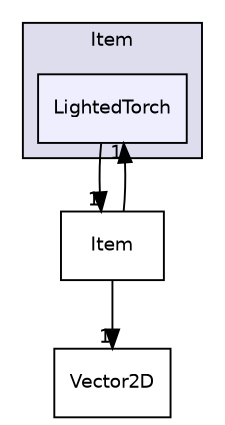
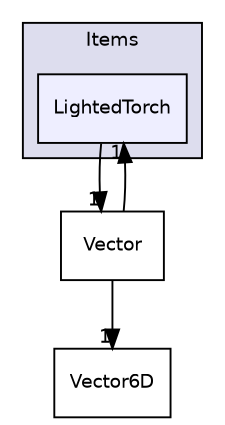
(112, 41) -> (112, 41)
(112, 246) -> (112, 246)
(112, 383) -> (112, 383)
